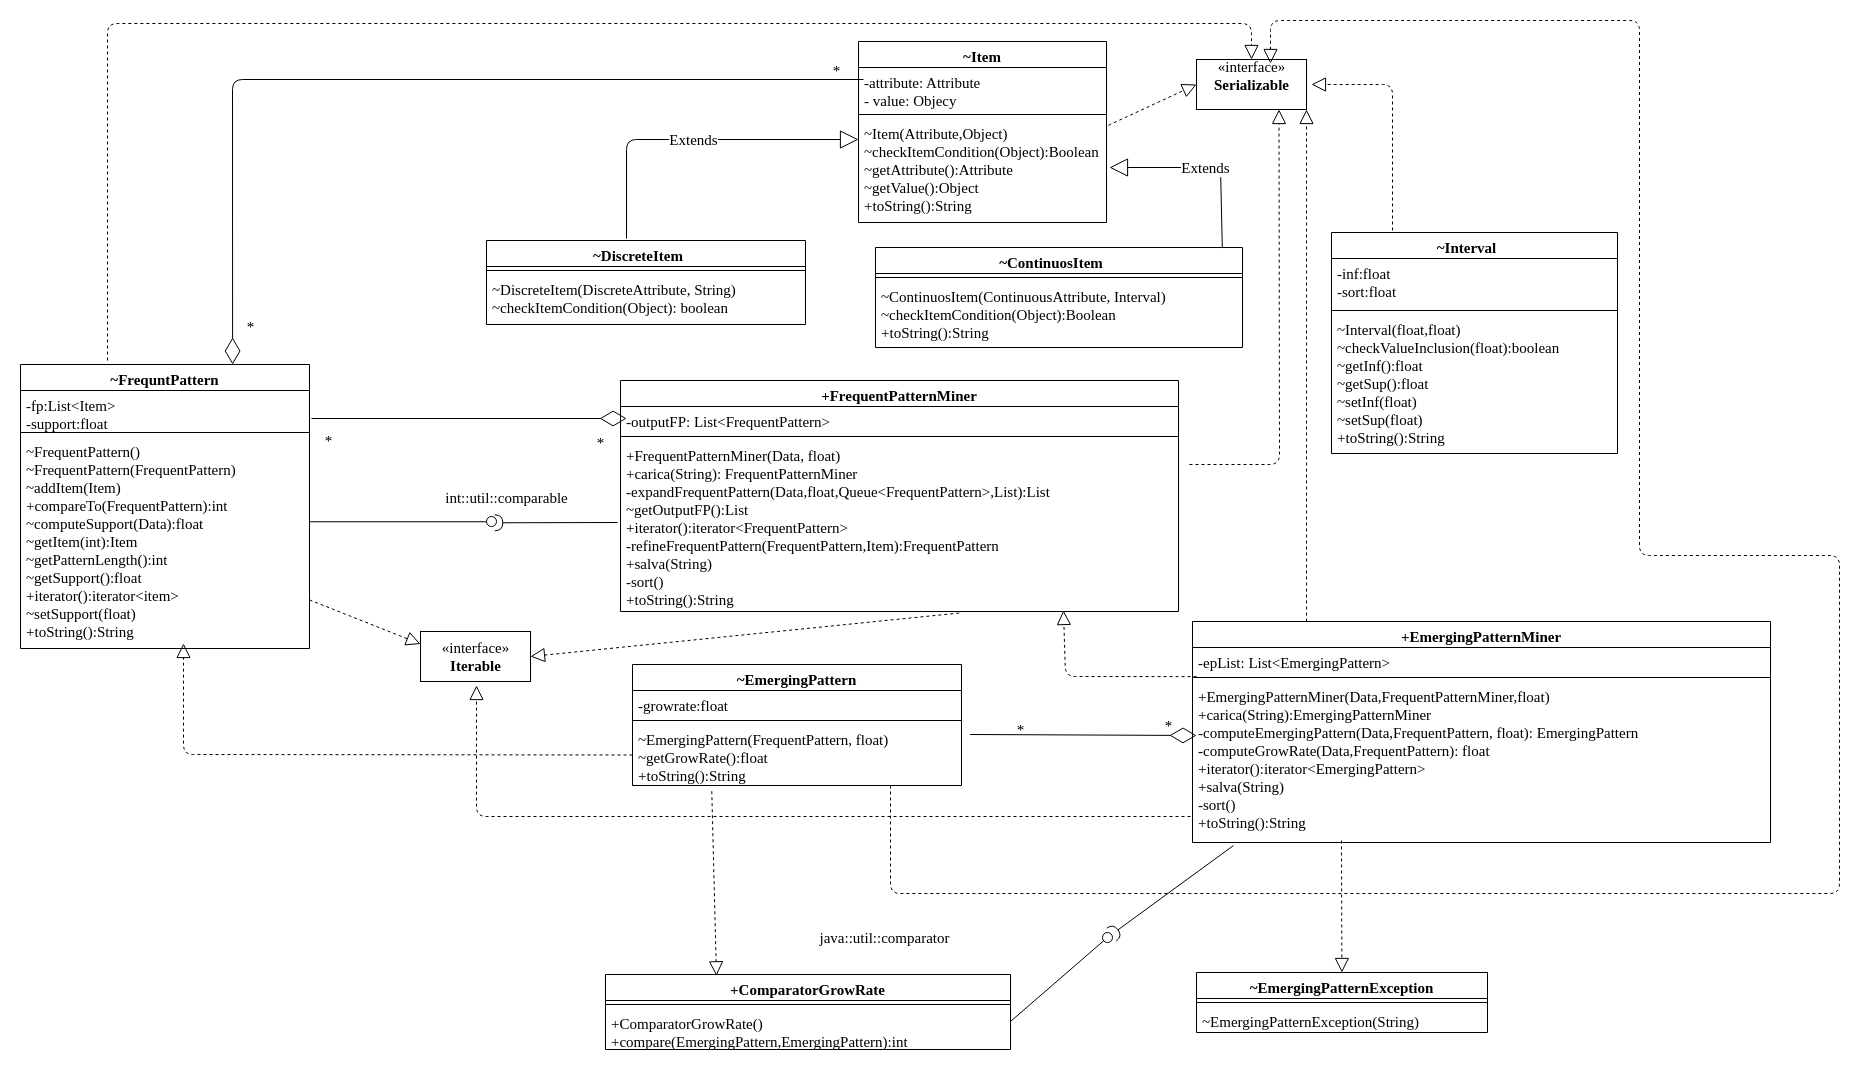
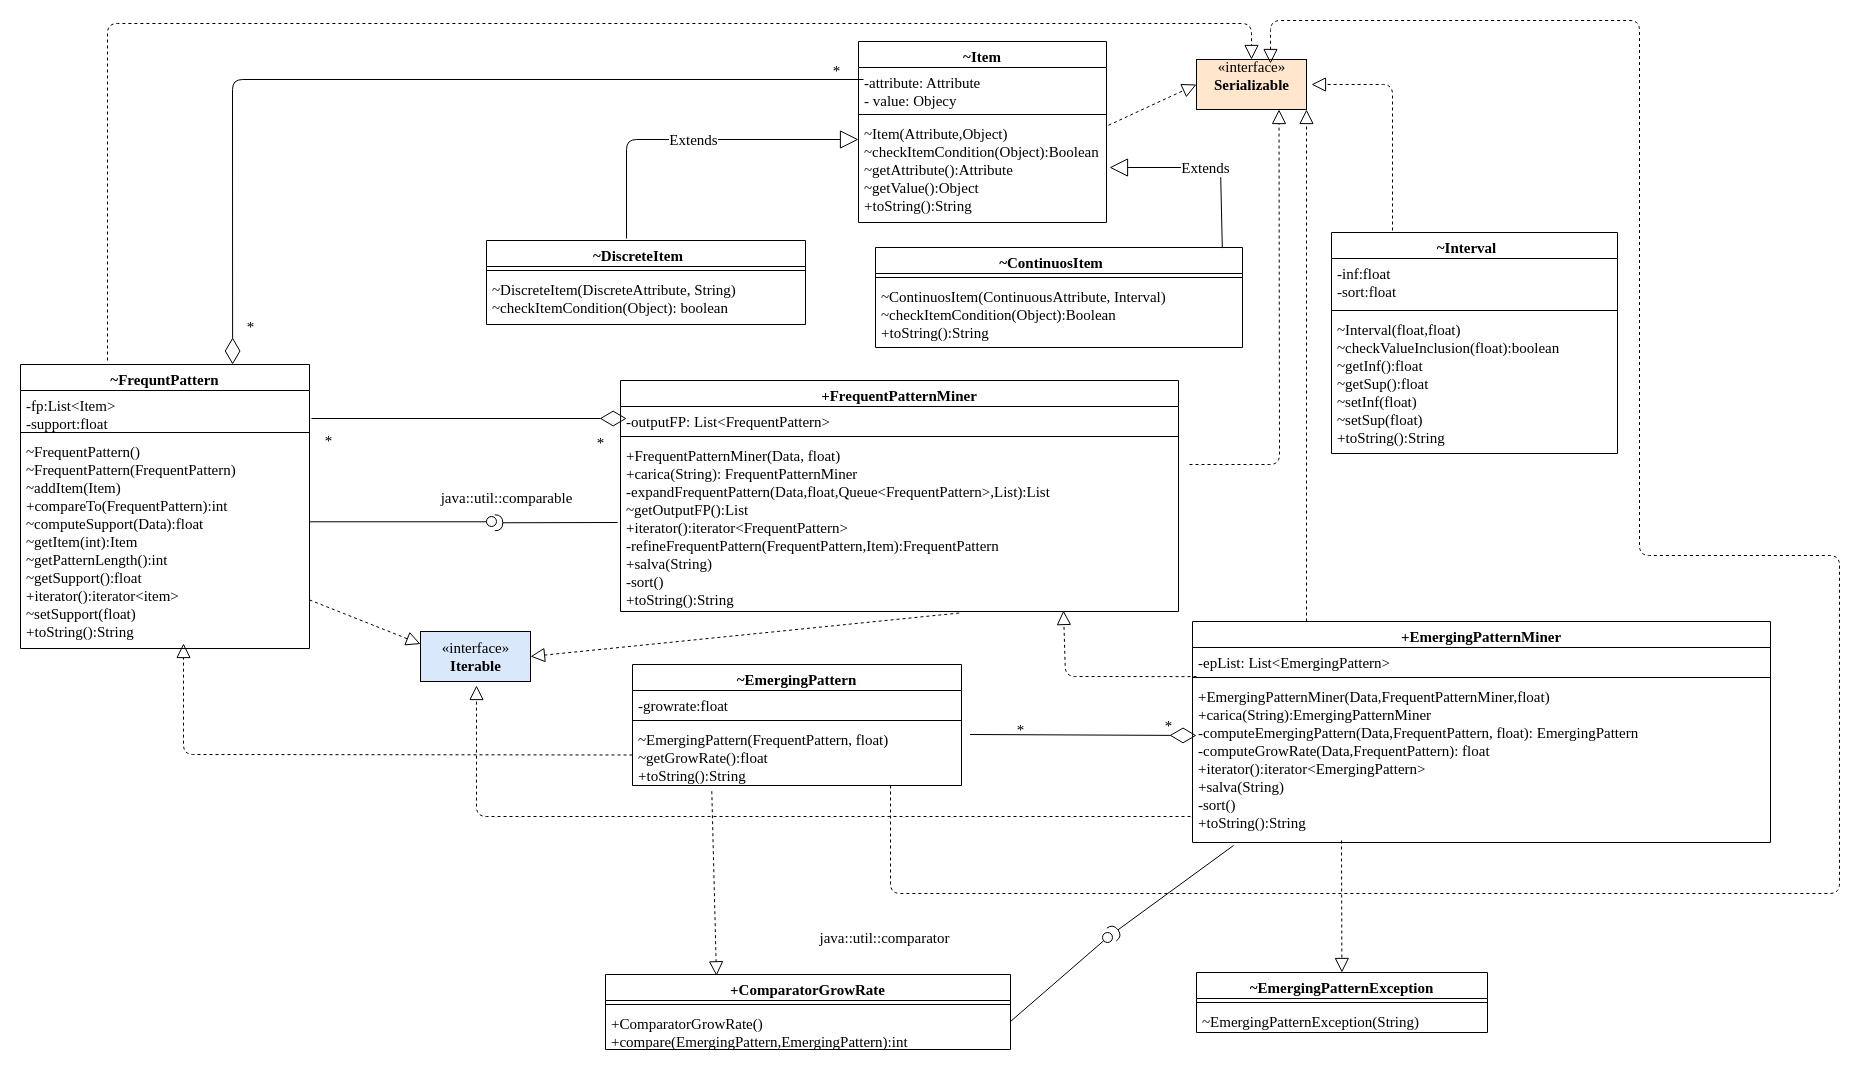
(1252, 85) -> (1252, 85)
(507, 507) -> (507, 507)
(476, 657) -> (476, 657)
